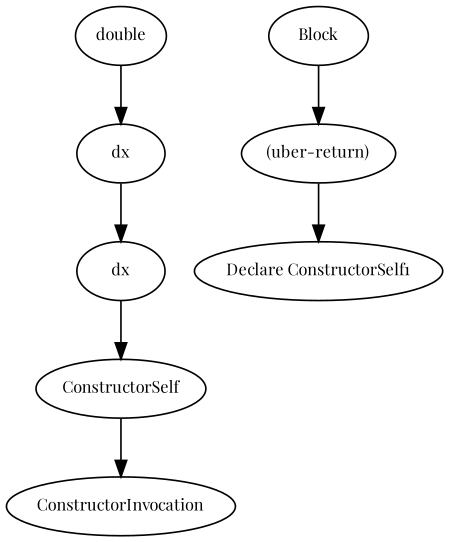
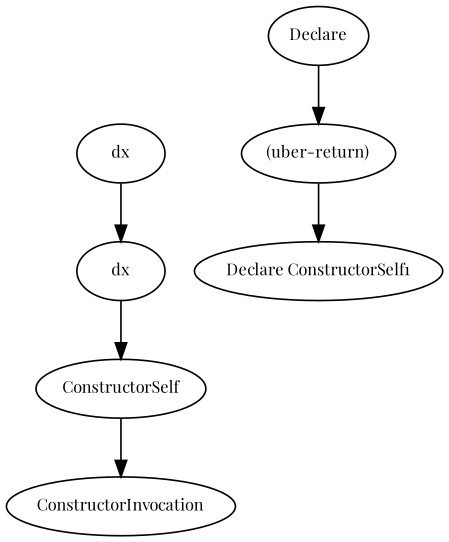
(121, 36) -> none
(319, 36) -> (319, 36)
